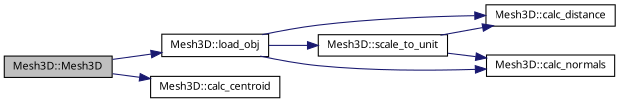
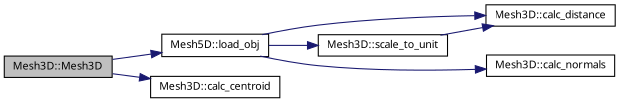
(215, 45) -> (215, 45)
(462, 55) -> none
